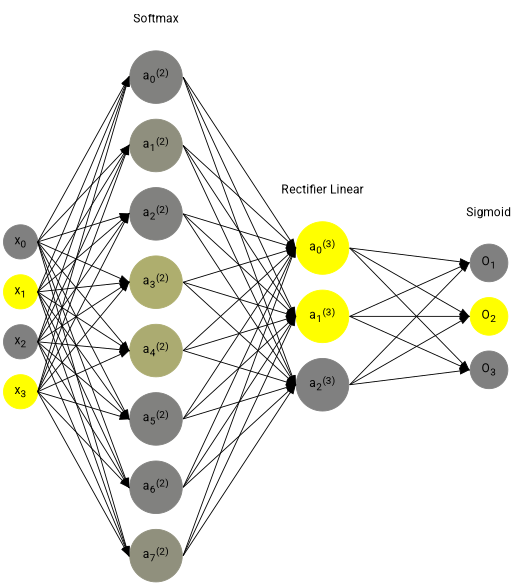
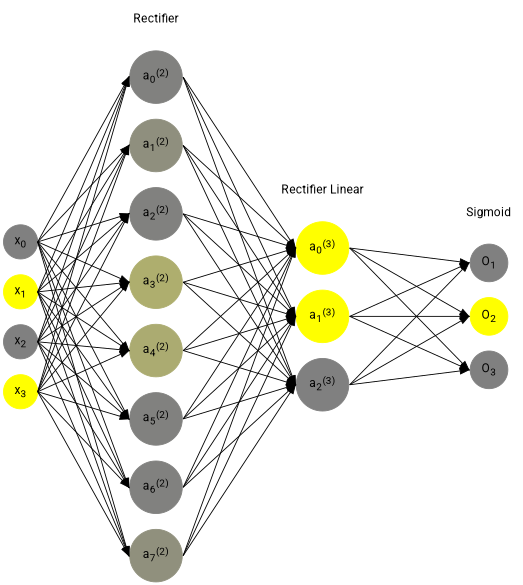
(156, 19) -> (156, 19)
